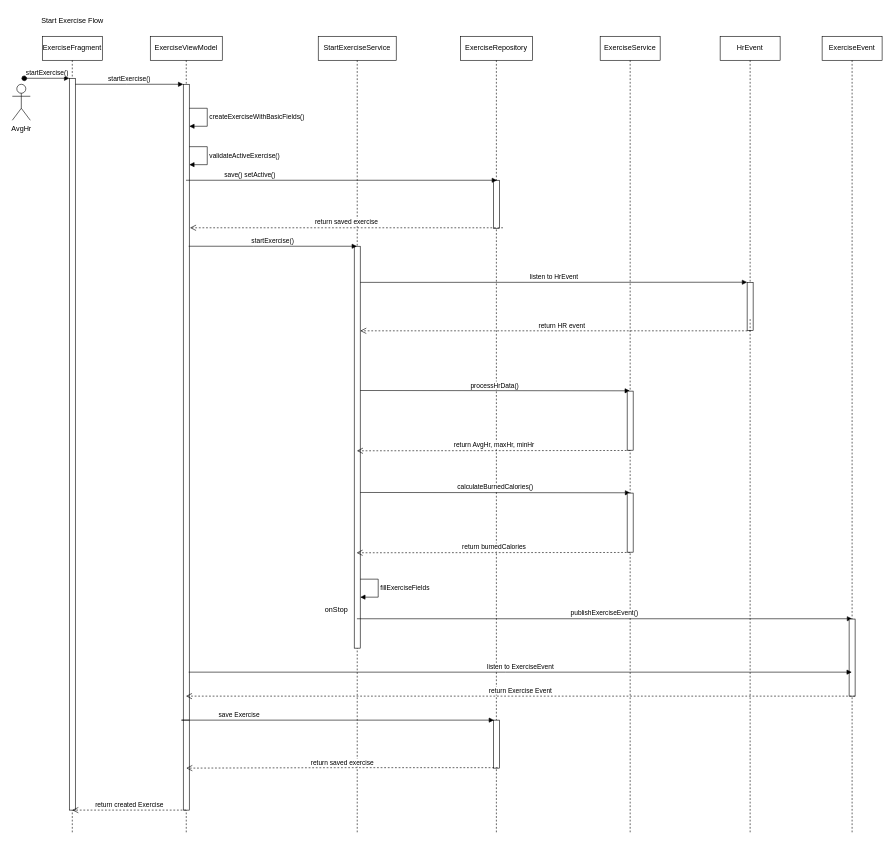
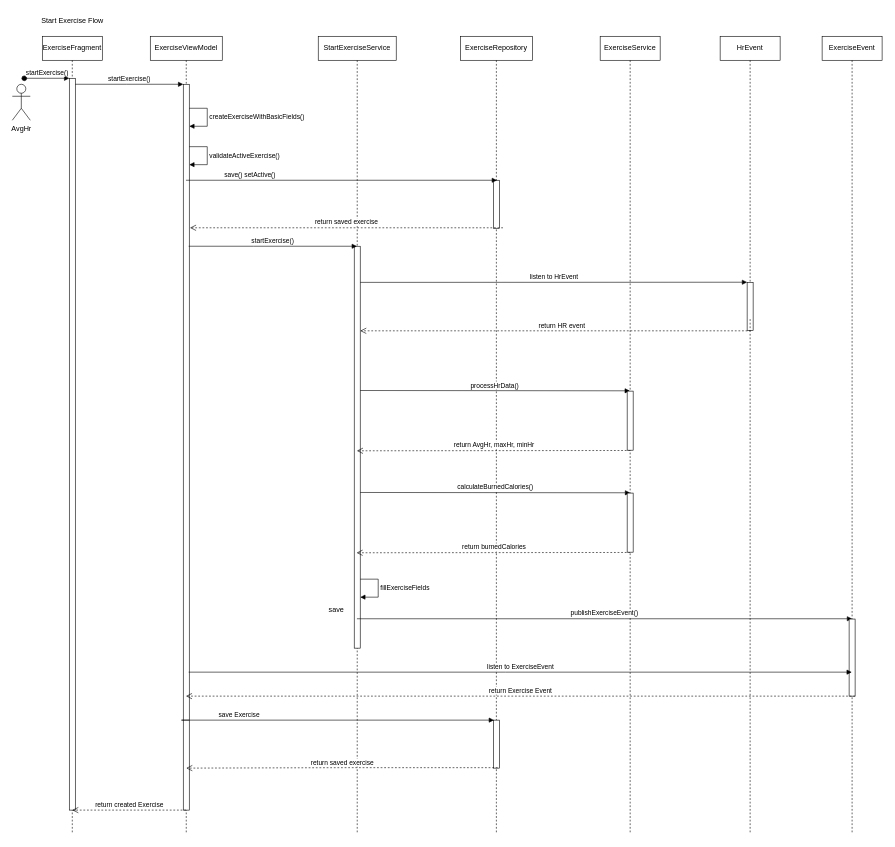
(337, 611) -> (337, 611)
